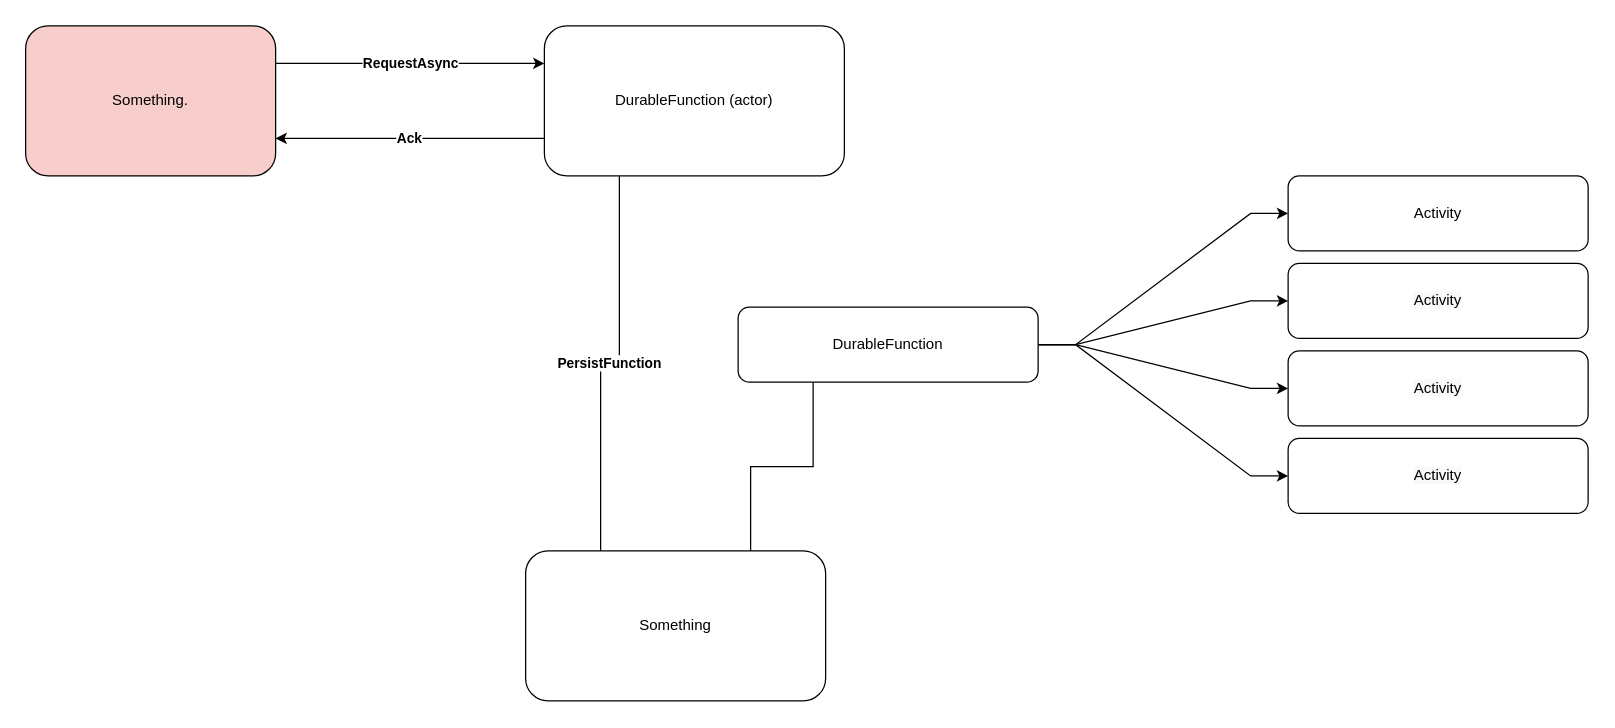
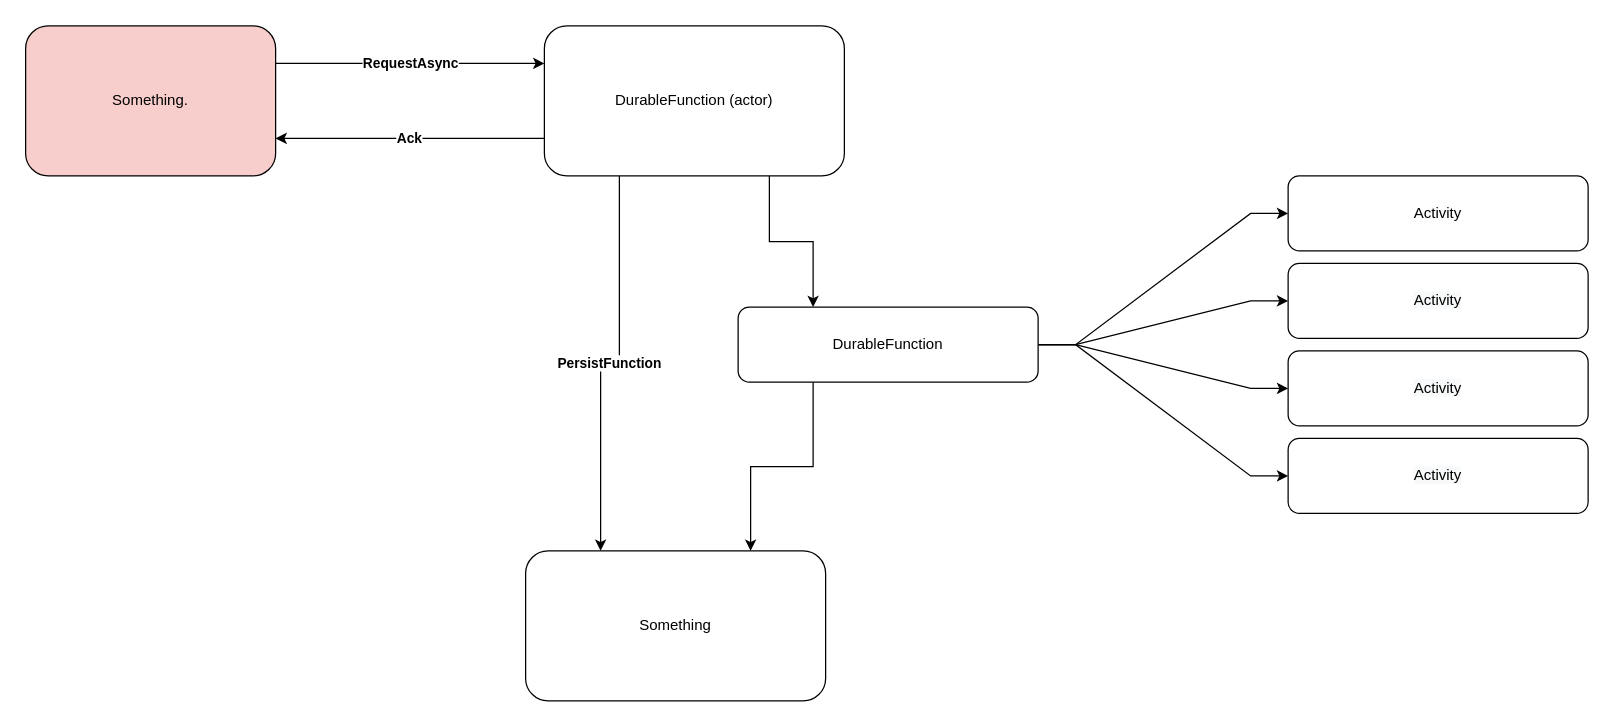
none -> (787, 241)
(601, 544) -> (601, 541)
(751, 544) -> (751, 541)
